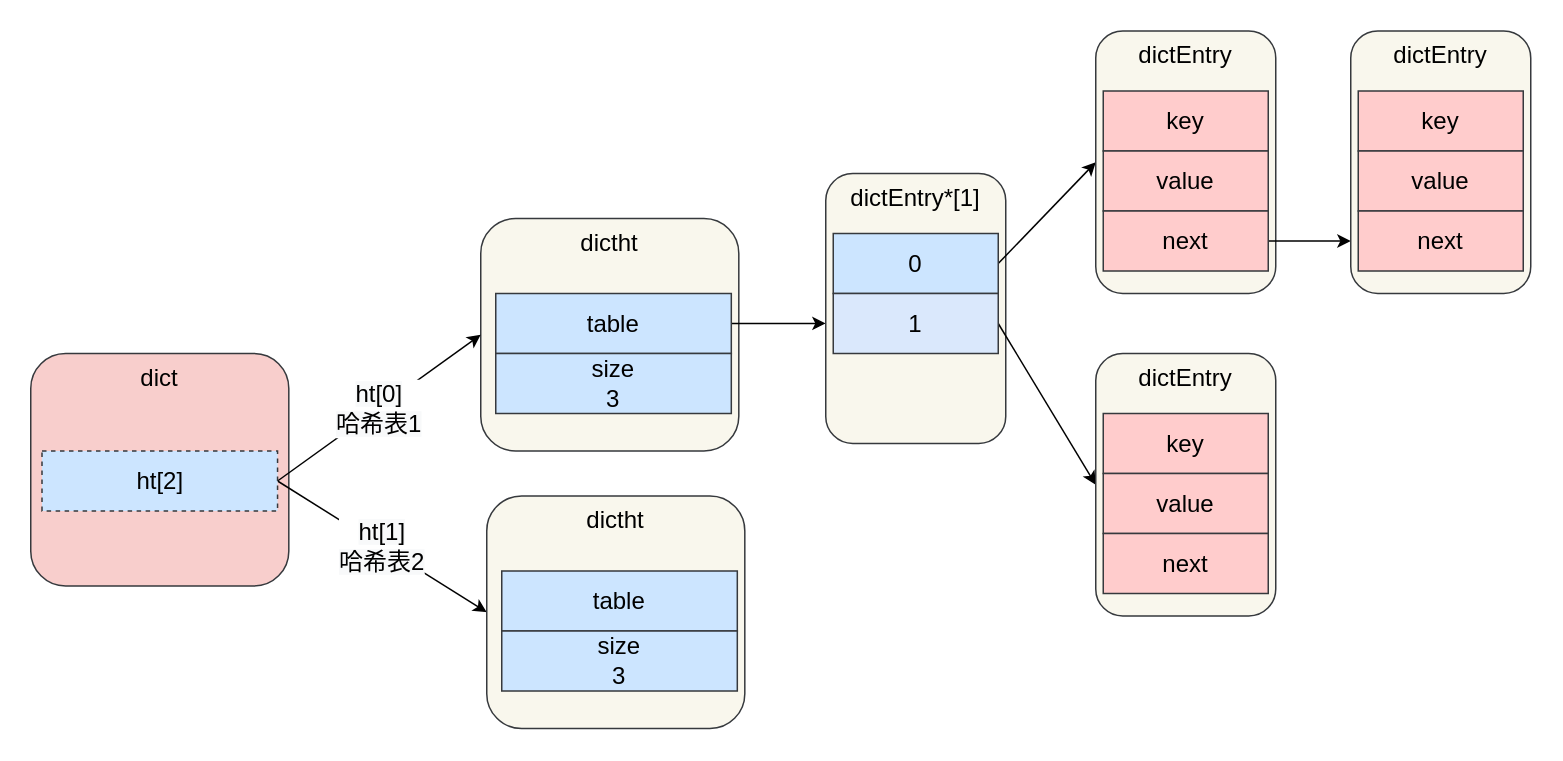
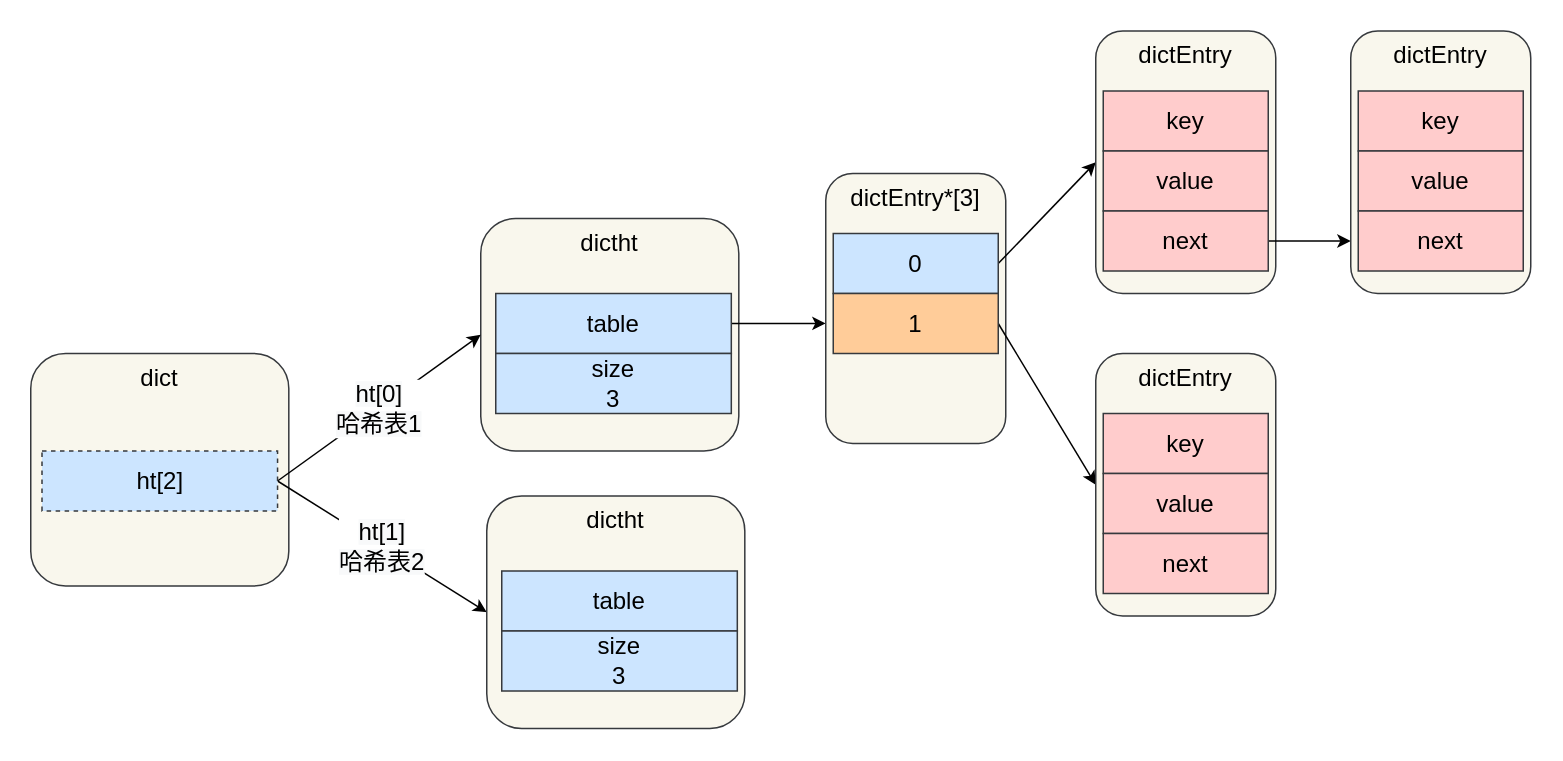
(916, 198) -> (916, 198)
(916, 323) -> (916, 323)
(160, 378) -> (160, 378)
